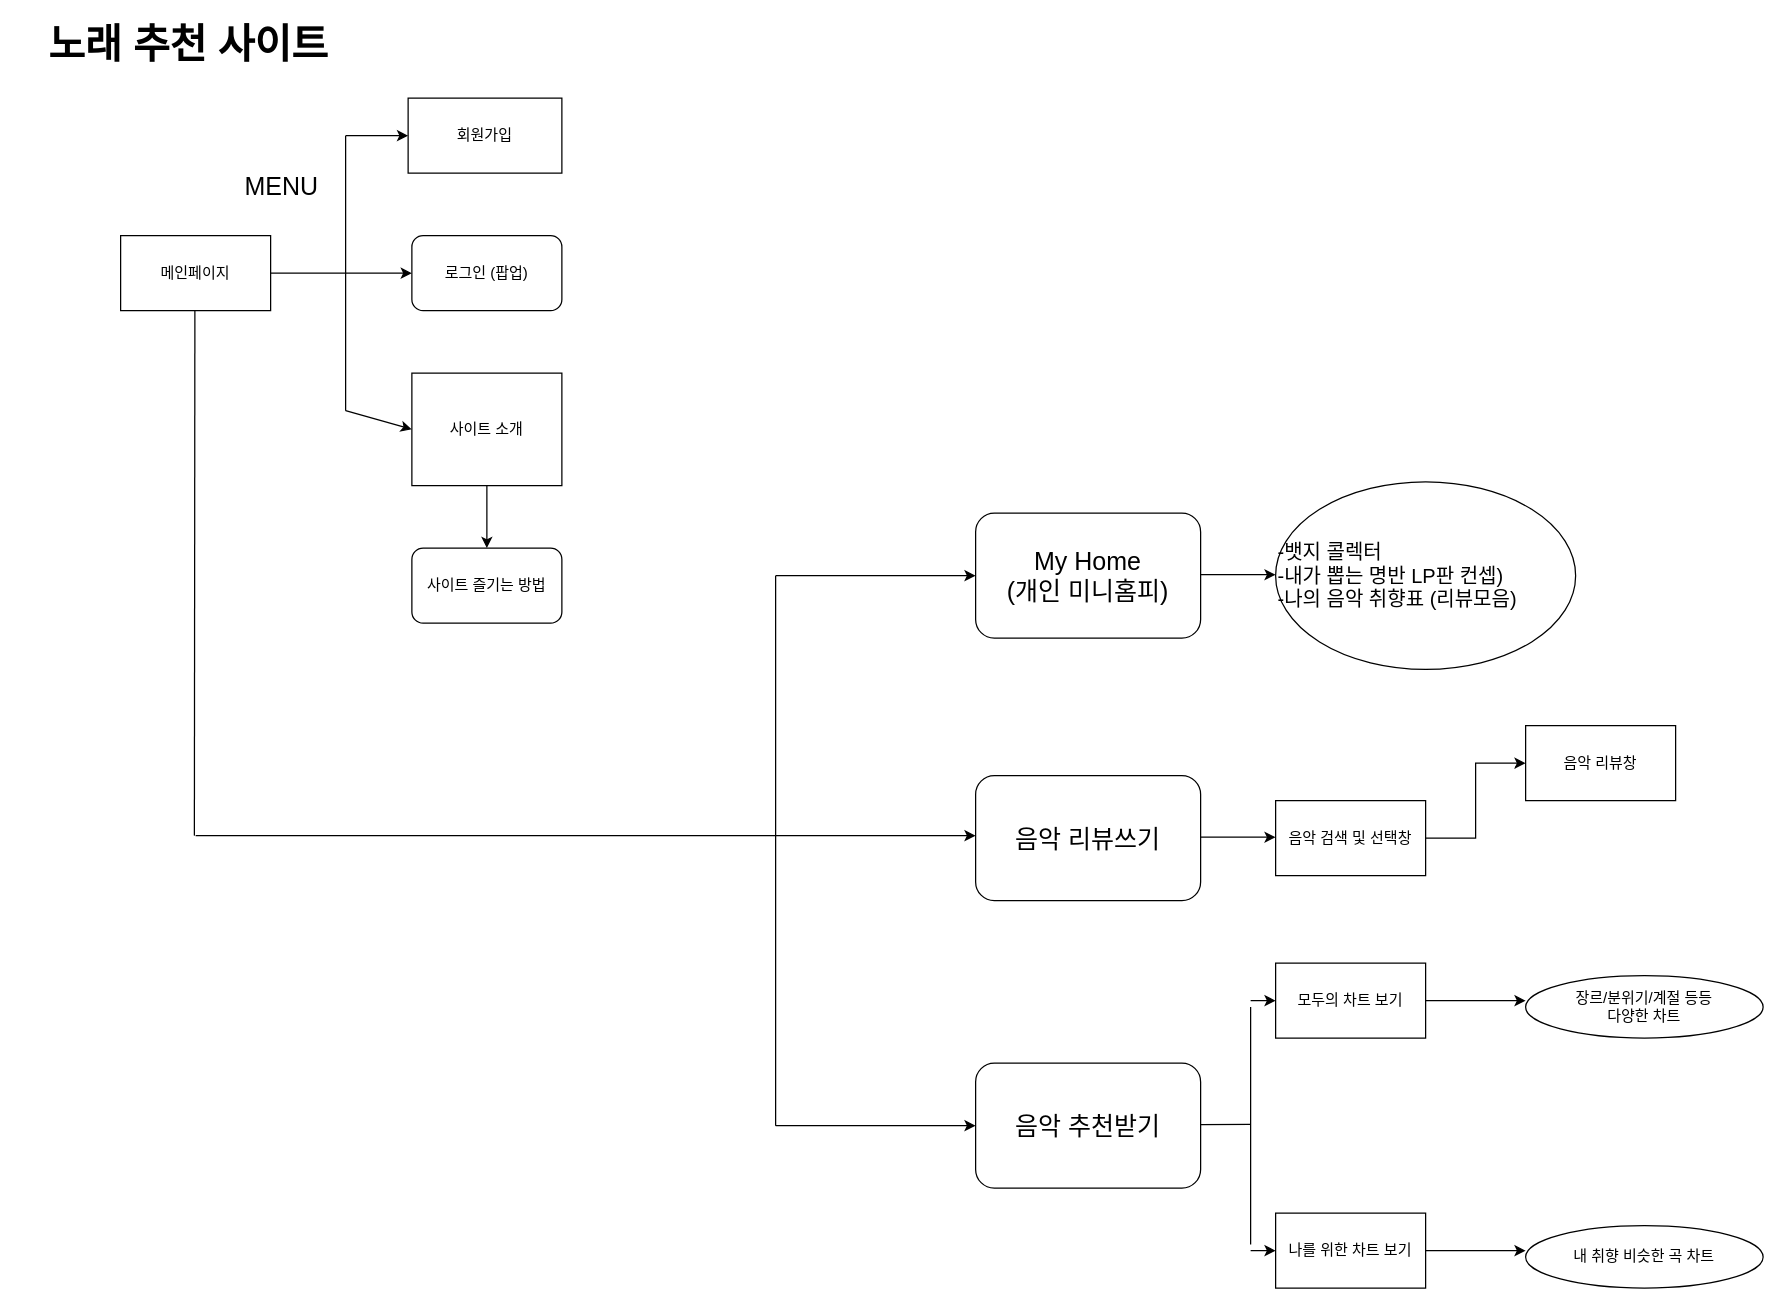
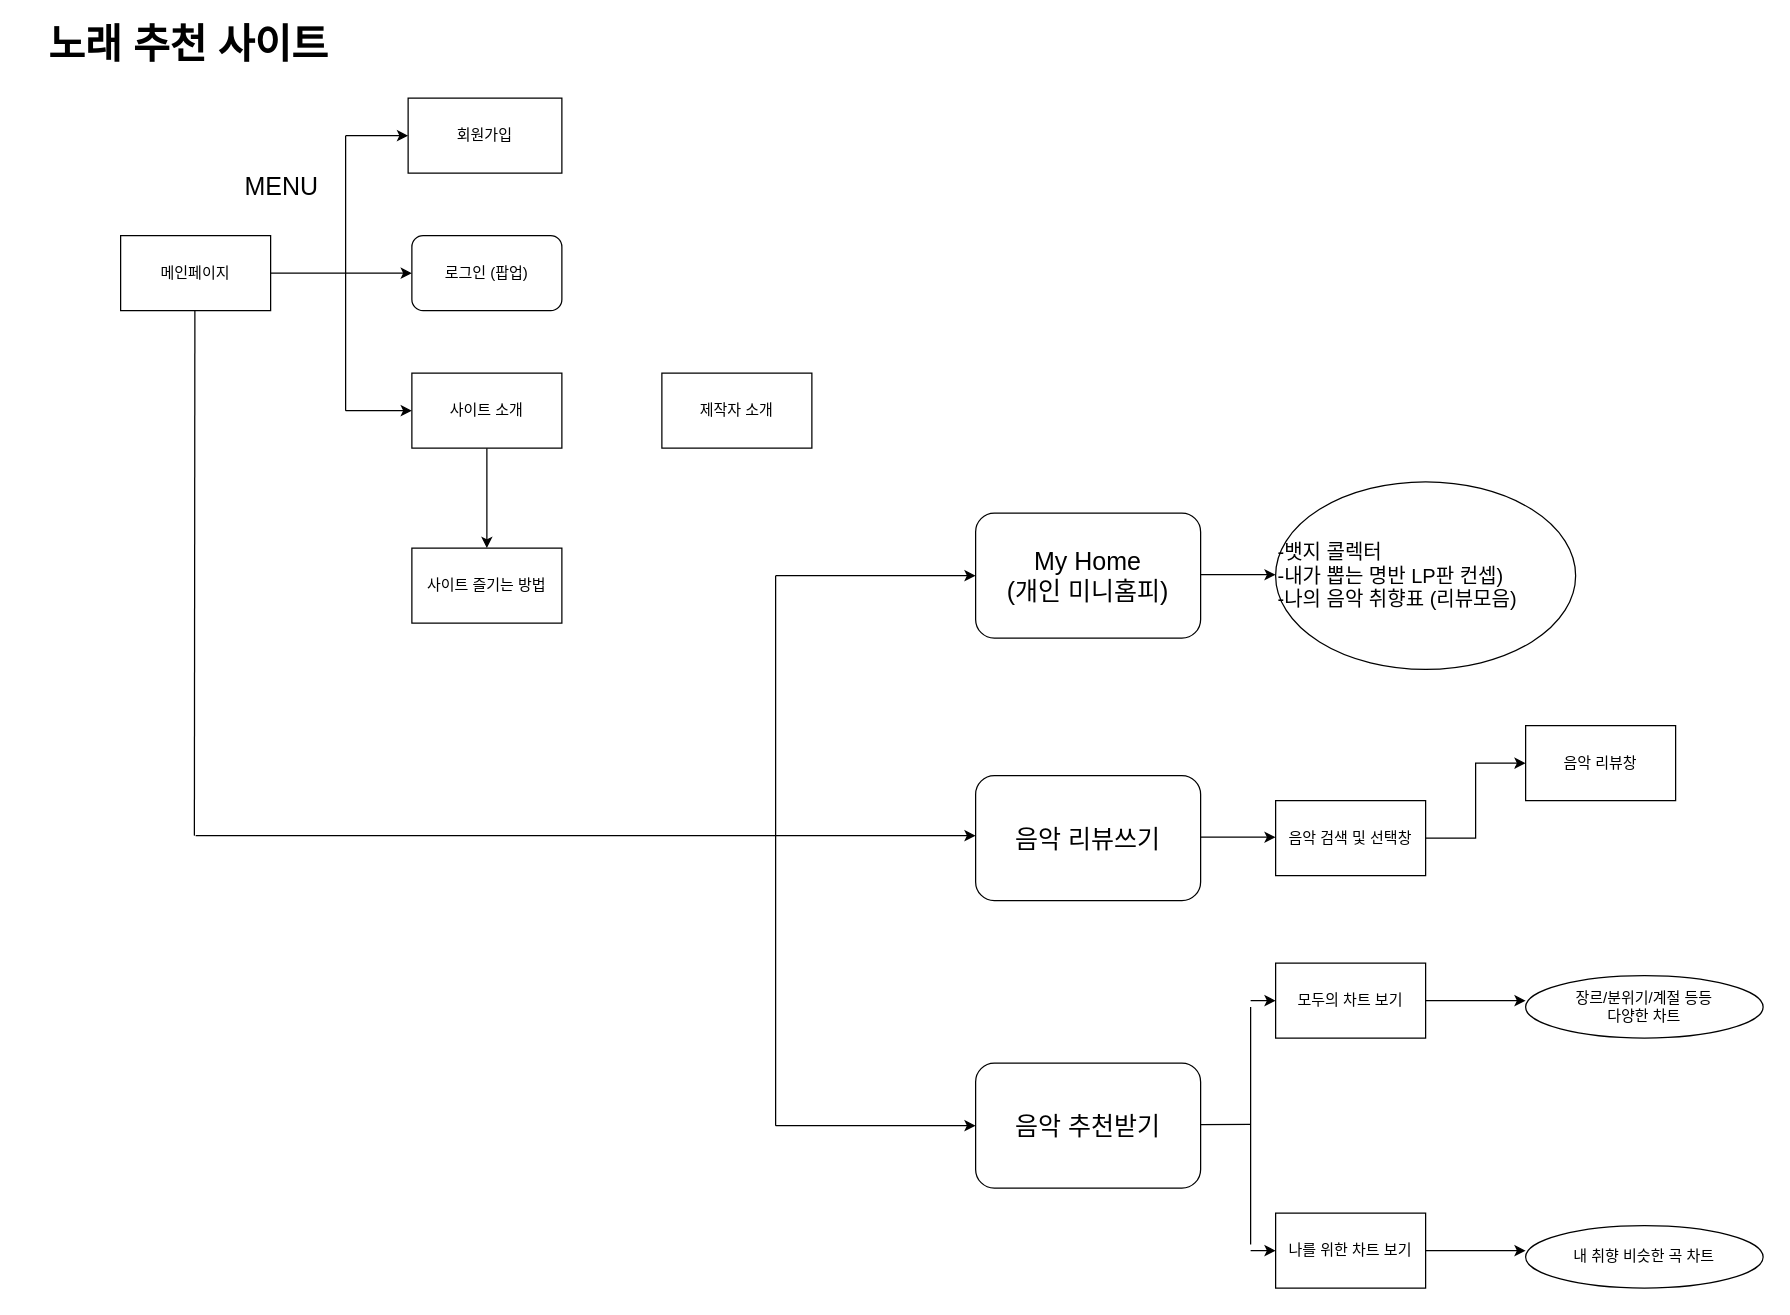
none -> (737, 411)
(487, 429) -> (487, 411)
(487, 586) -> (487, 586)
